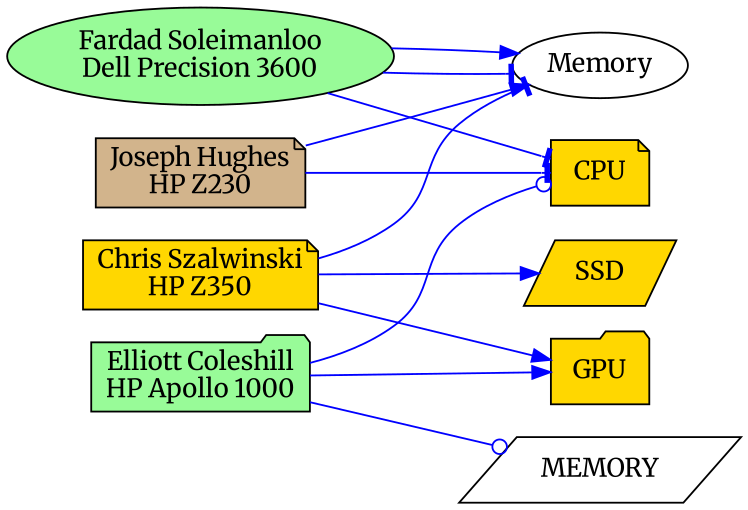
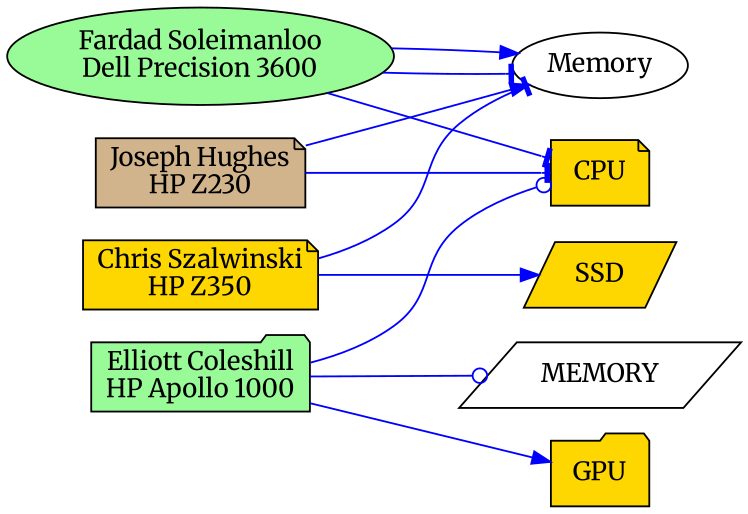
(426, 329) -> none
